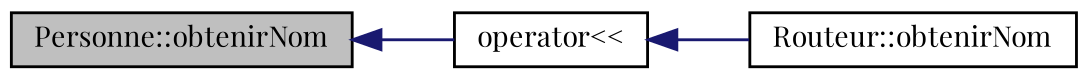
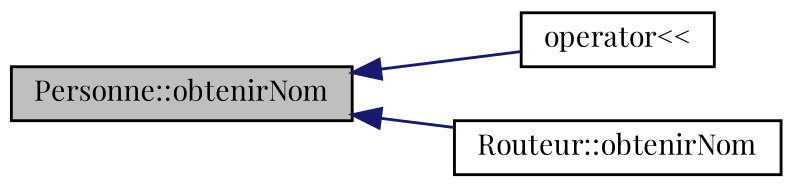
(713, 40) -> (417, 123)
